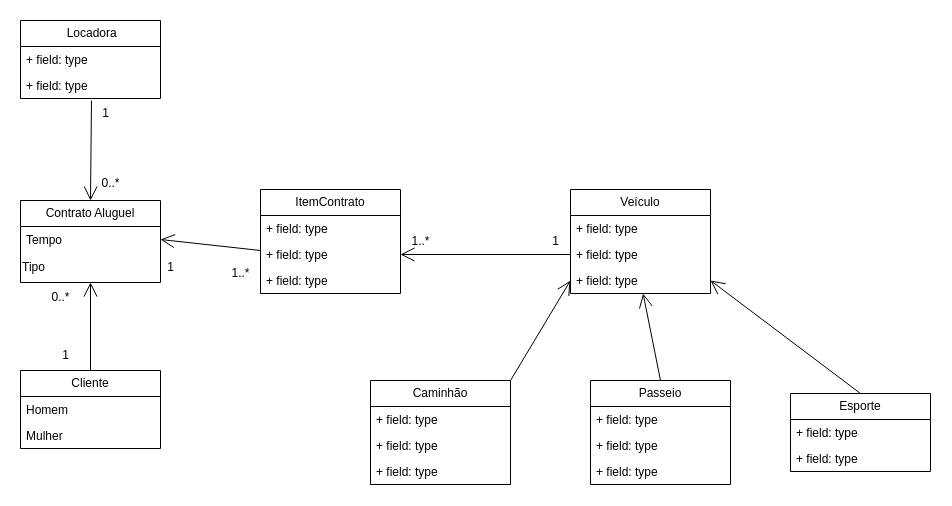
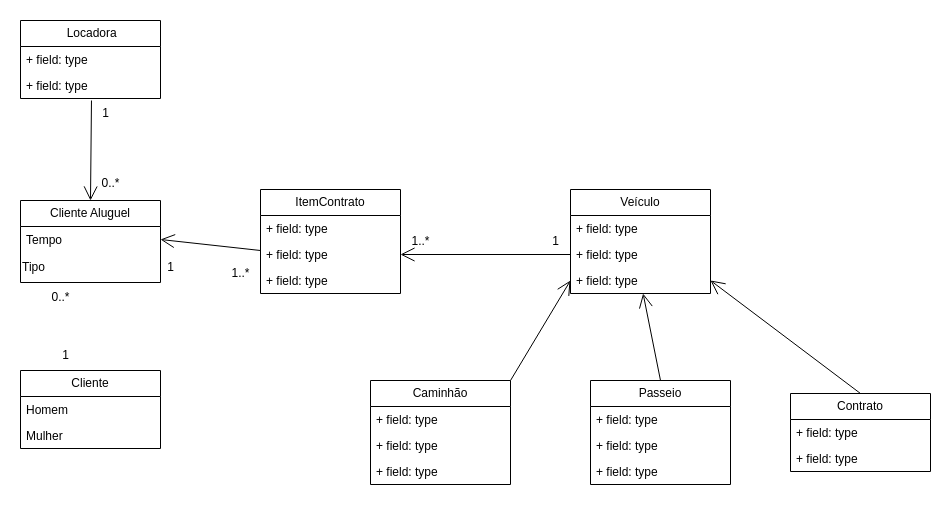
(91, 214) -> (91, 214)
(91, 327) -> none
(861, 407) -> (861, 407)
